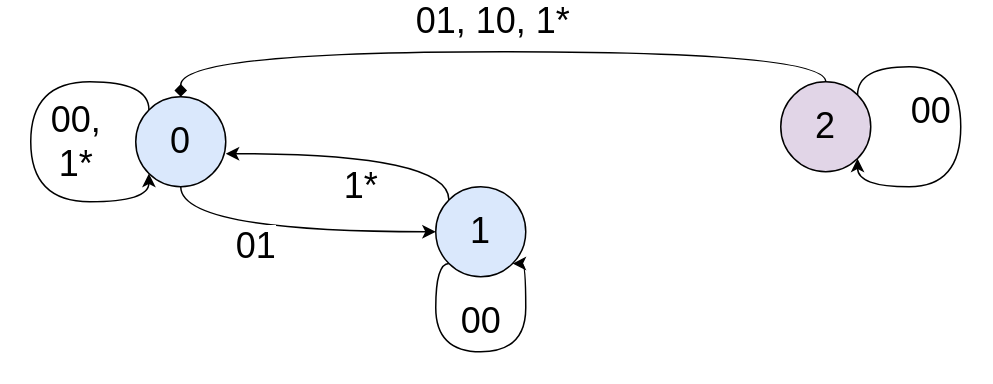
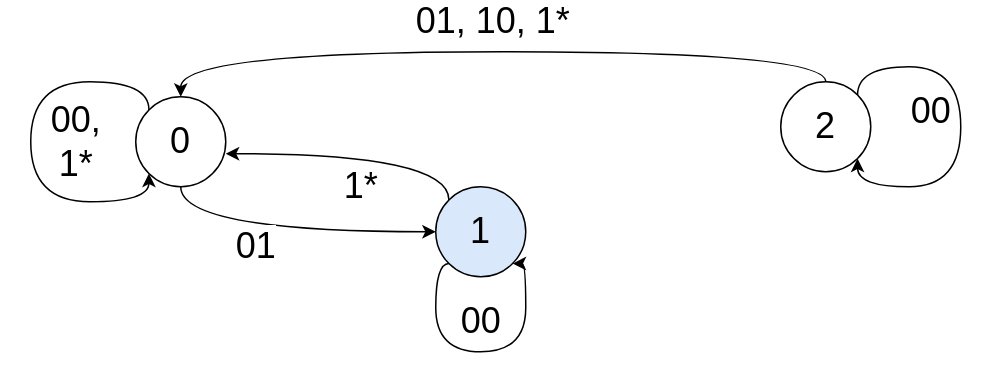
(226, 65) -> (226, 66)
(826, 127) -> (826, 127)
(181, 142) -> (181, 142)
